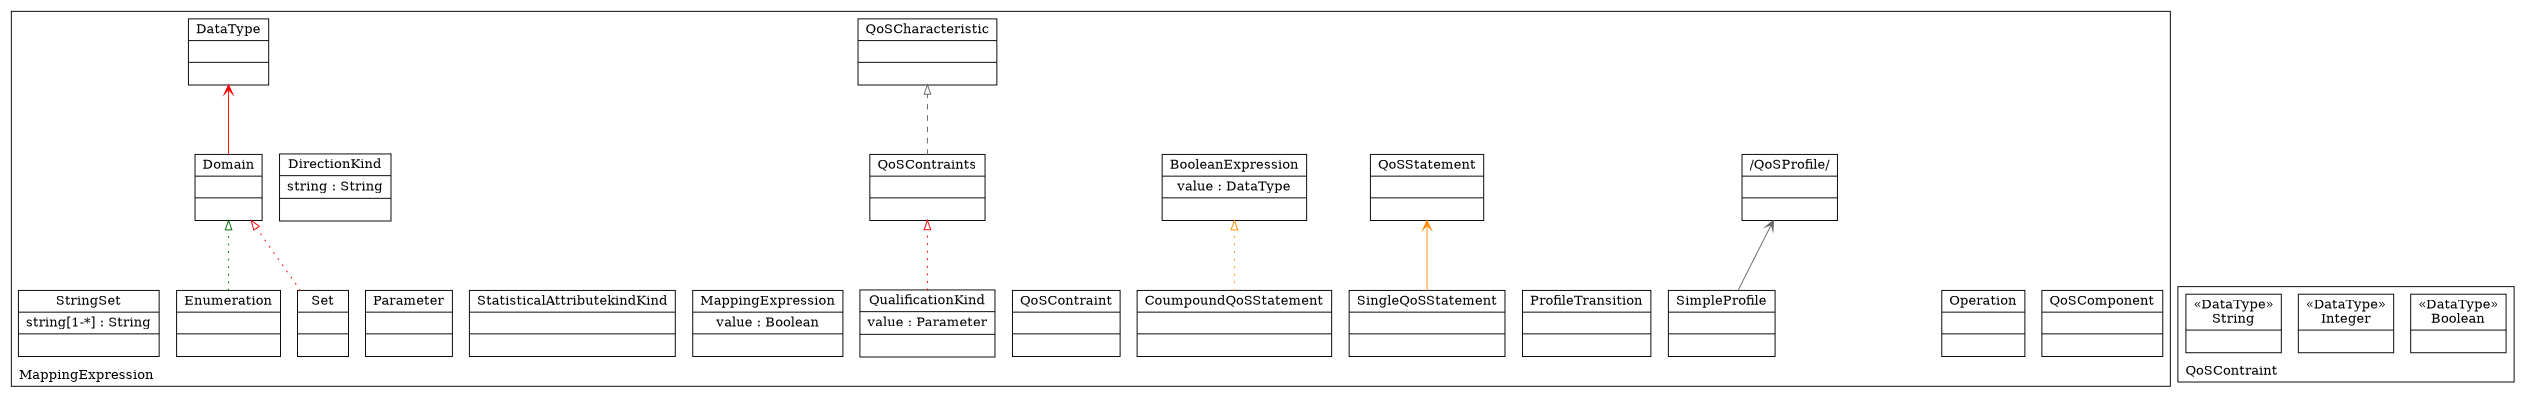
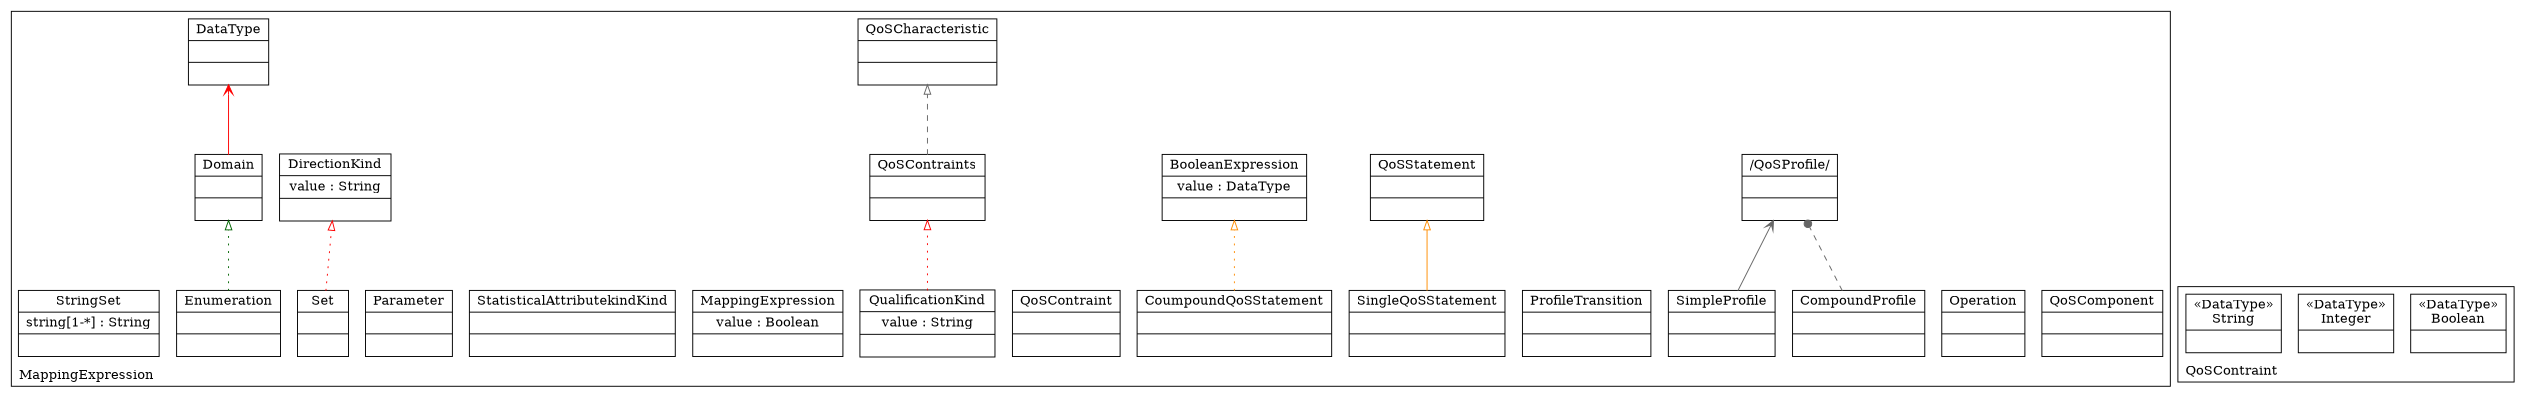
(335, 187) -> (335, 187)
(279, 259) -> (329, 261)
(1427, 260) -> (1427, 260)
(927, 323) -> (927, 323)
none -> (1859, 323)
